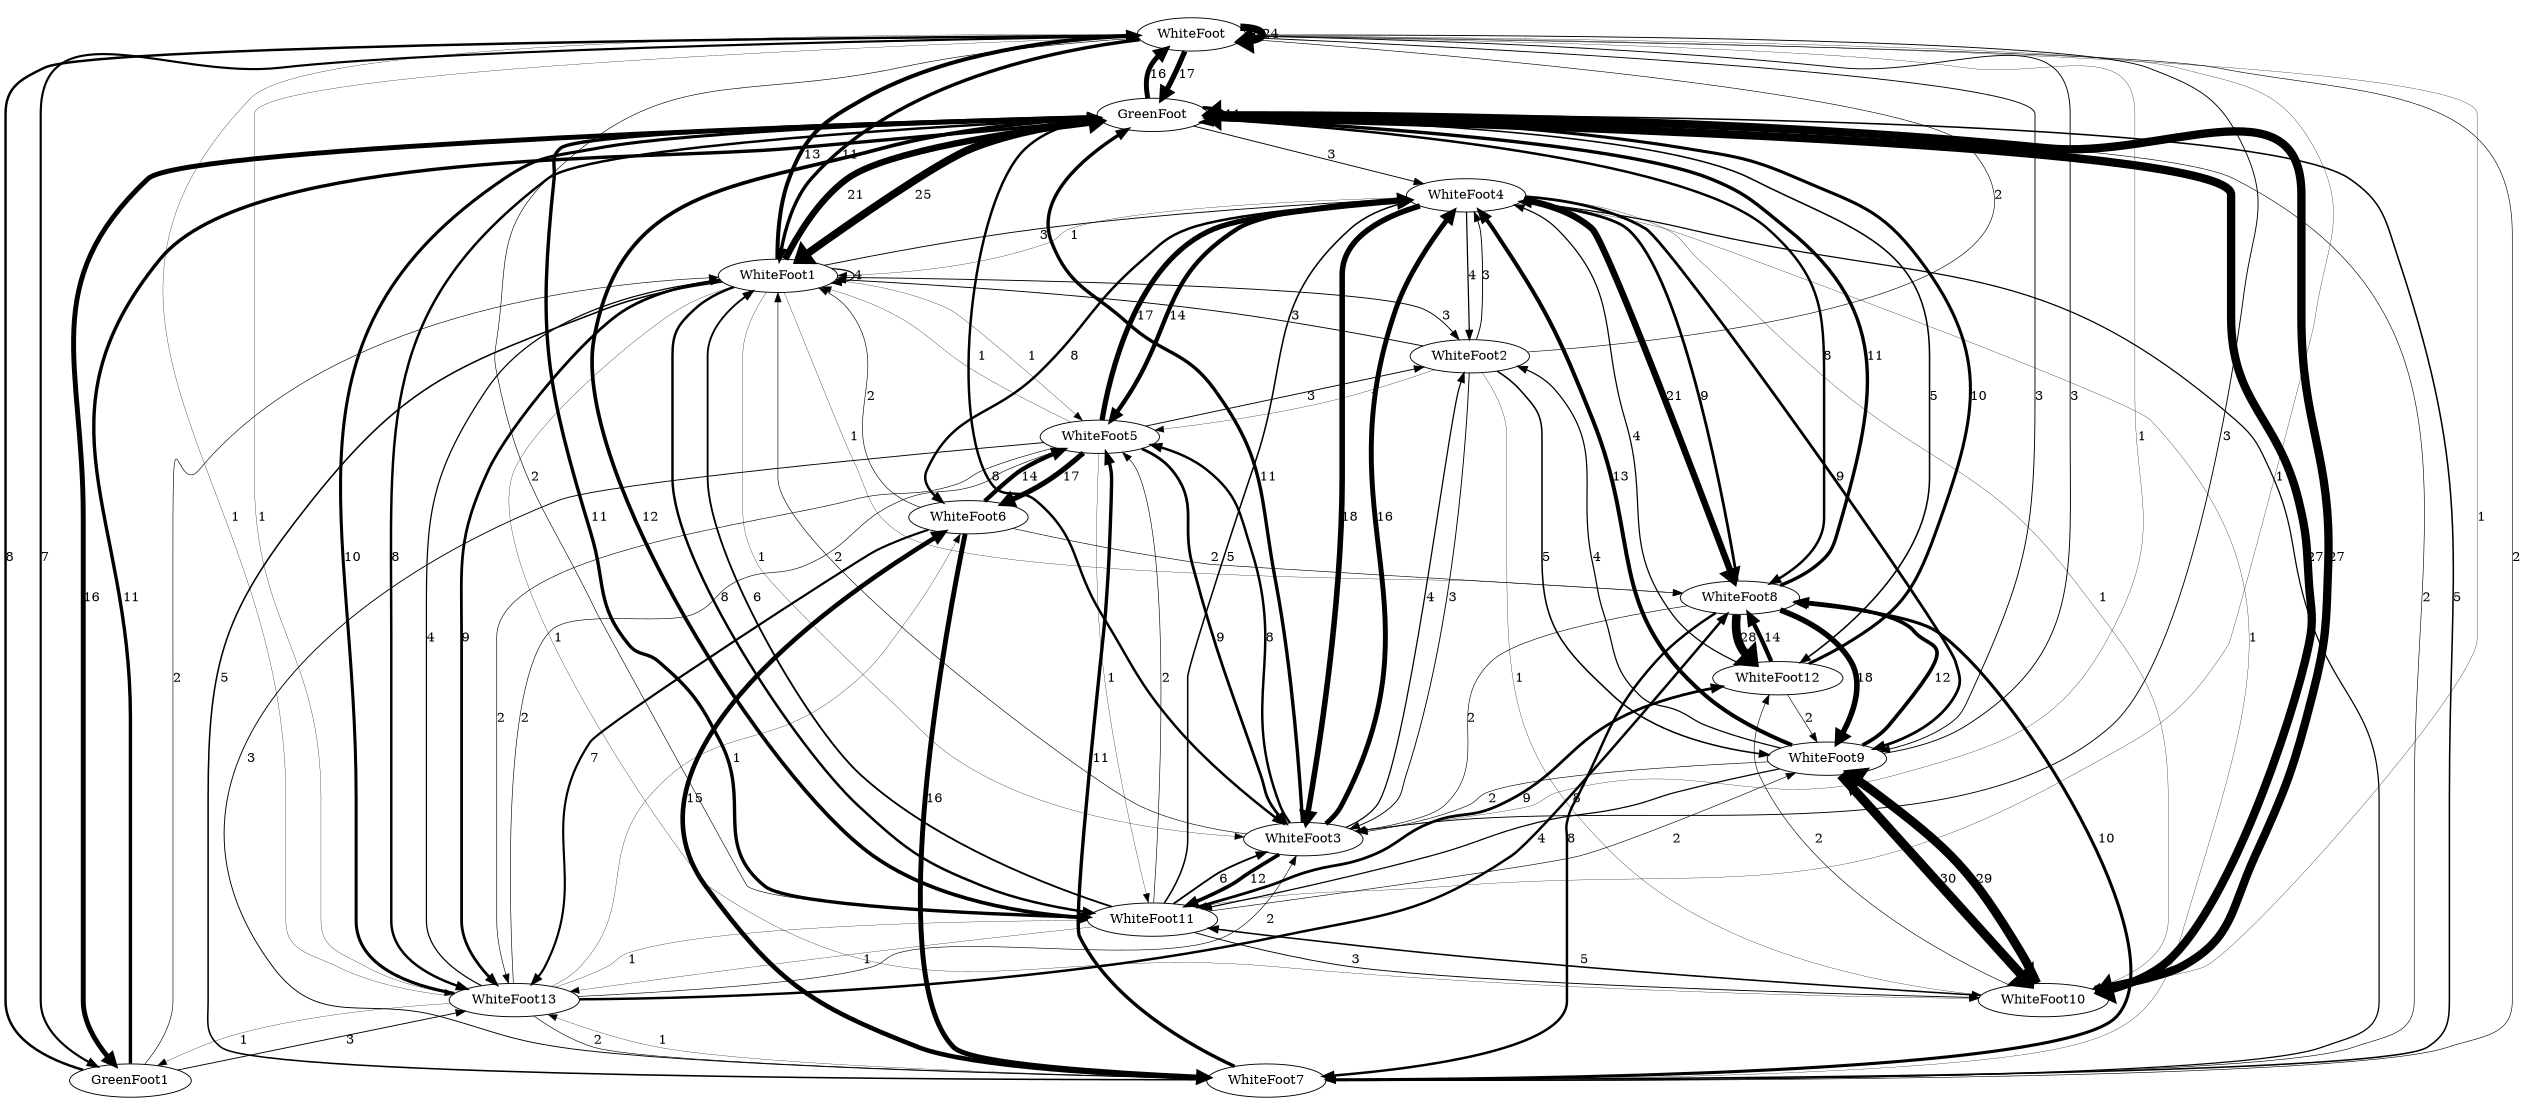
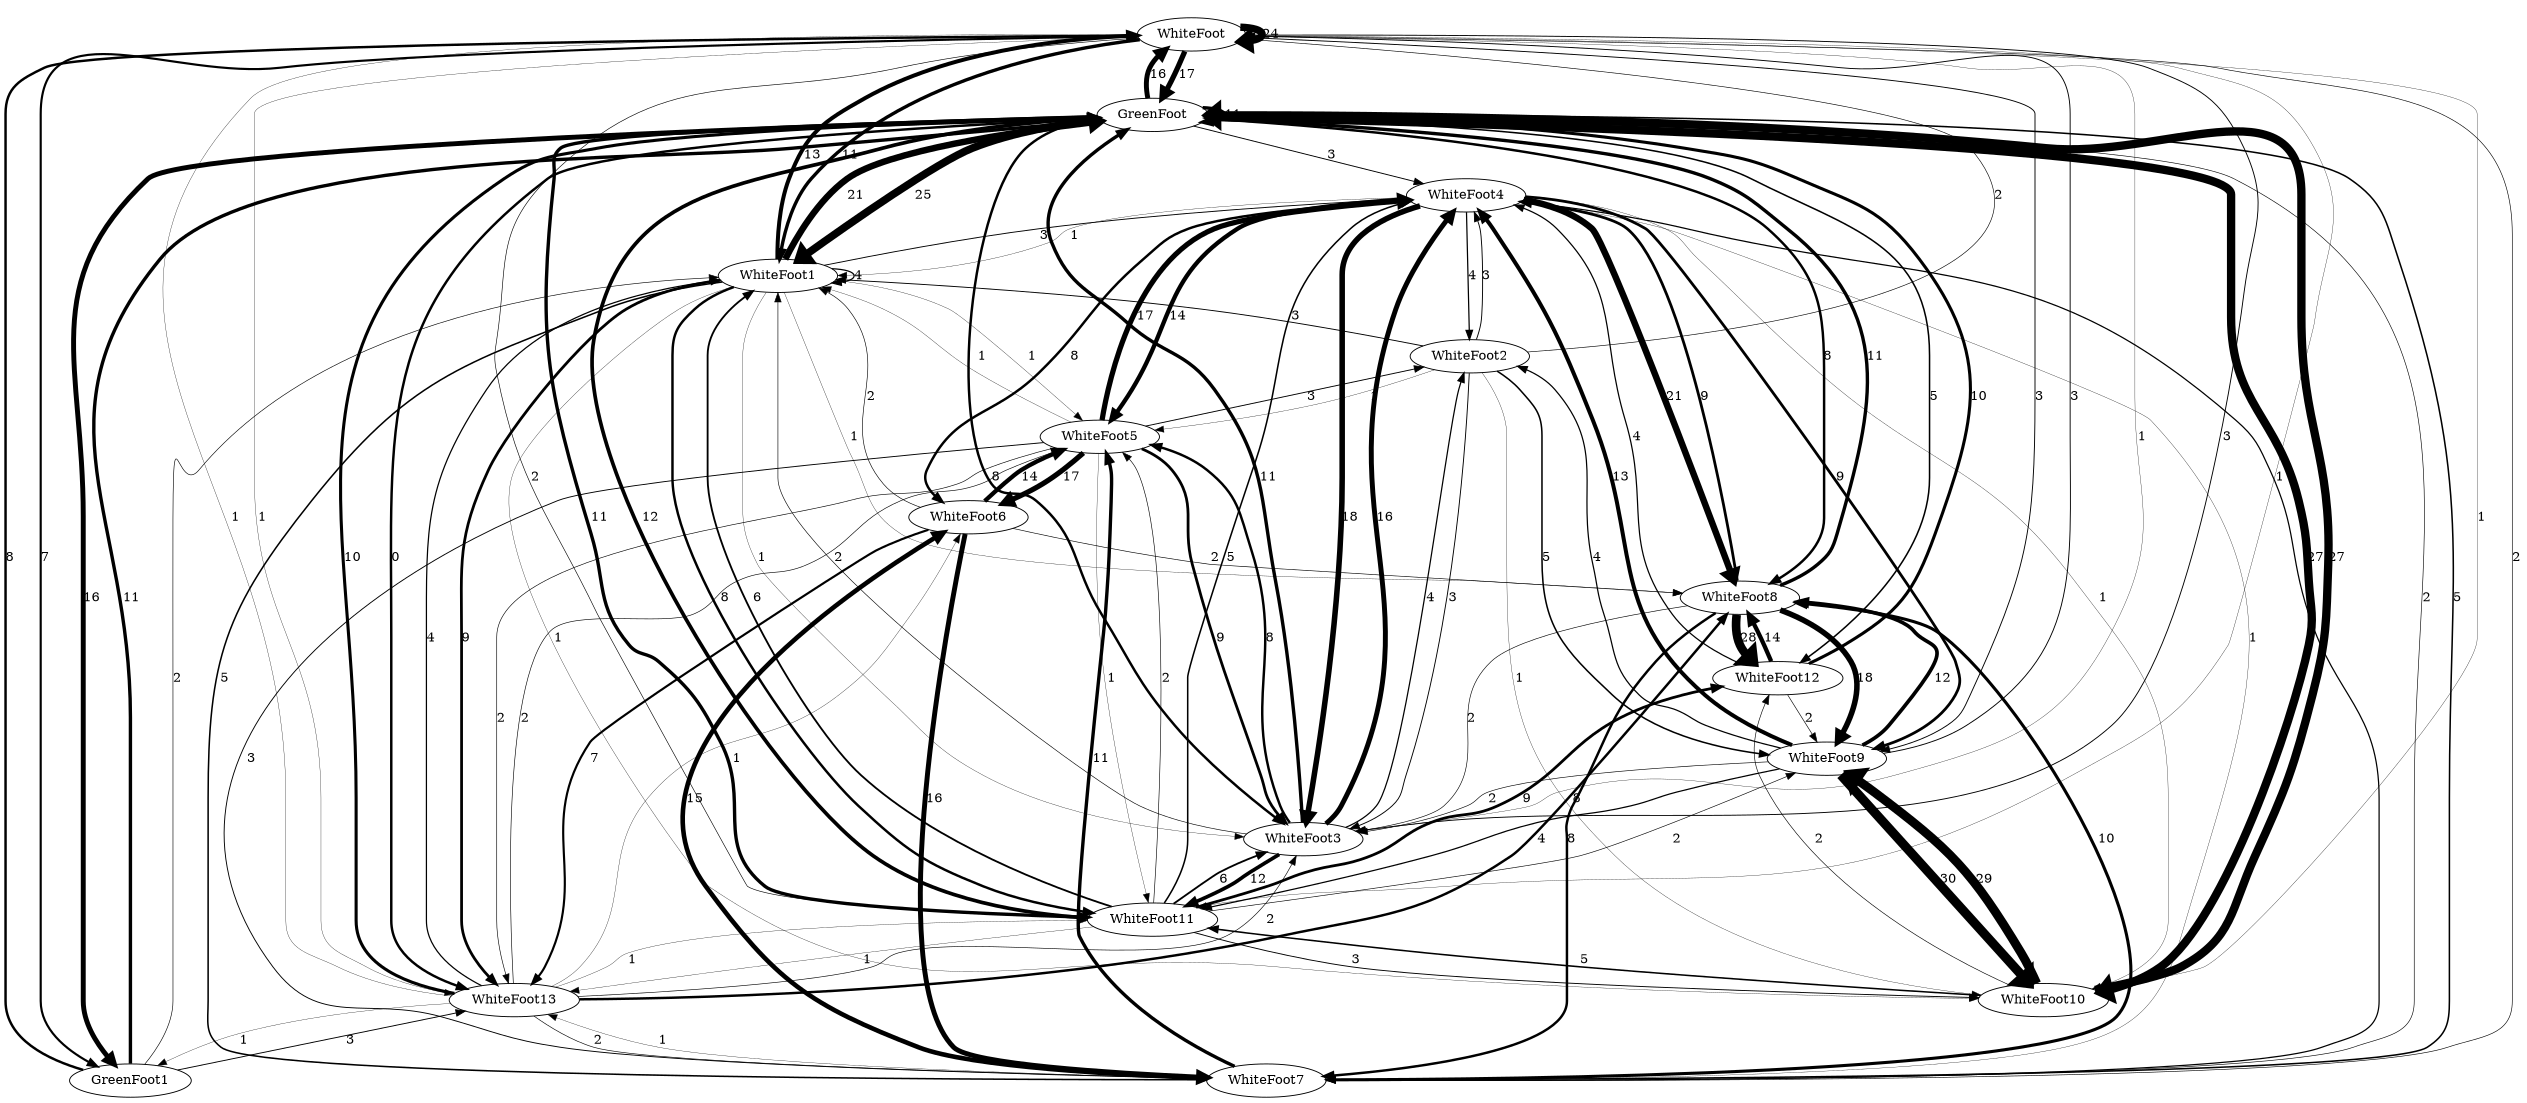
(1134, 284) -> none
(396, 557) -> (396, 557)
